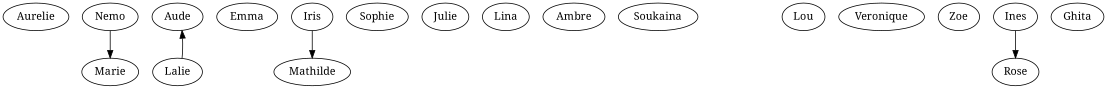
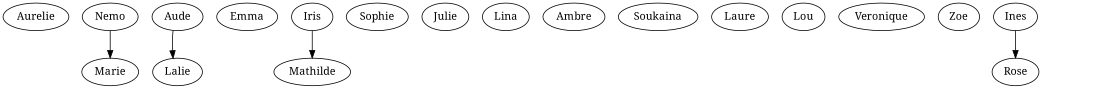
none -> (740, 17)
(1078, 17) -> none
(183, 48) -> (172, 41)
